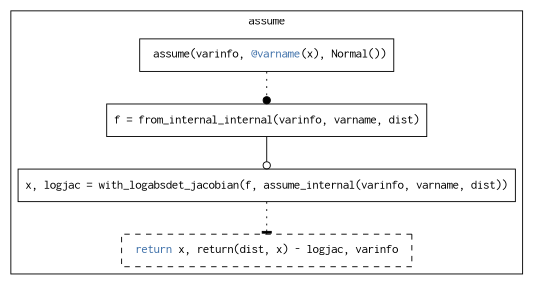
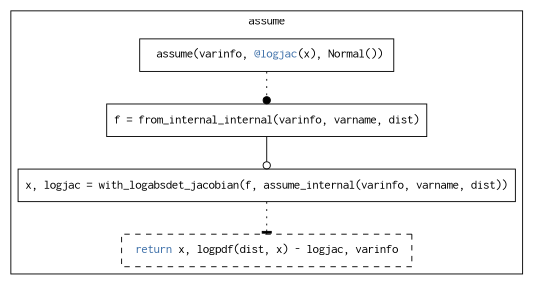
(276, 54) -> (276, 54)
(288, 249) -> (288, 249)
